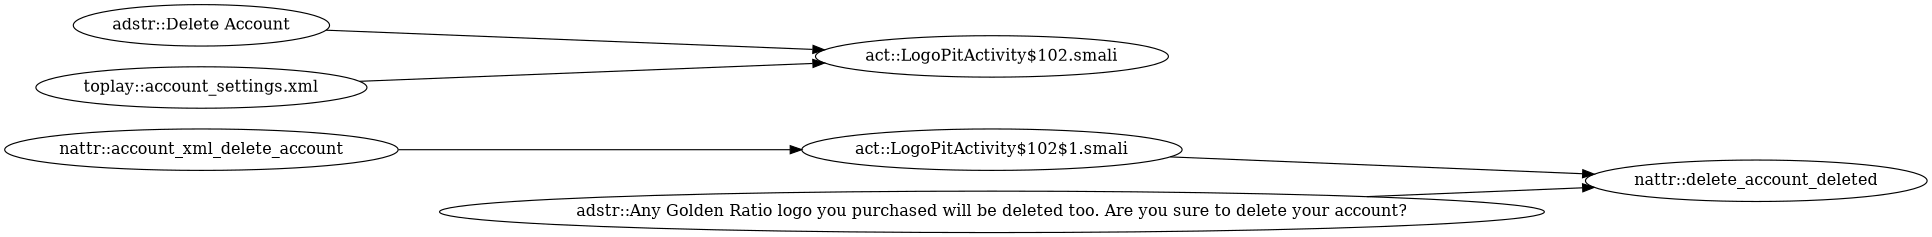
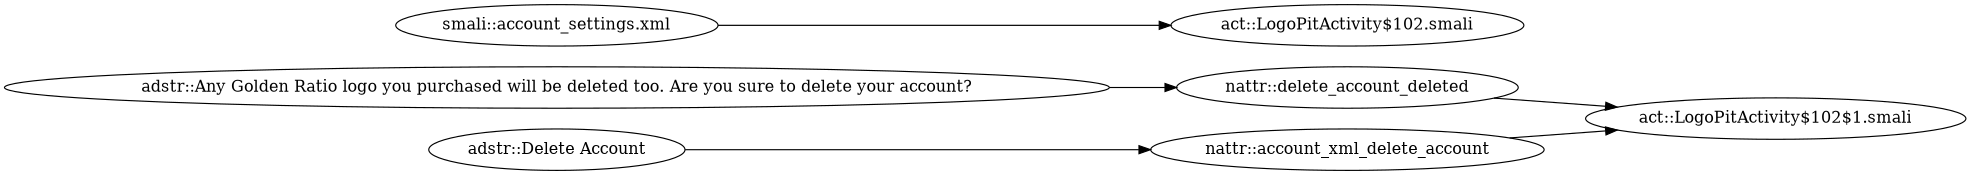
(569, 40) -> (912, 150)
(201, 88) -> (557, 25)
(1376, 165) -> (1550, 102)
